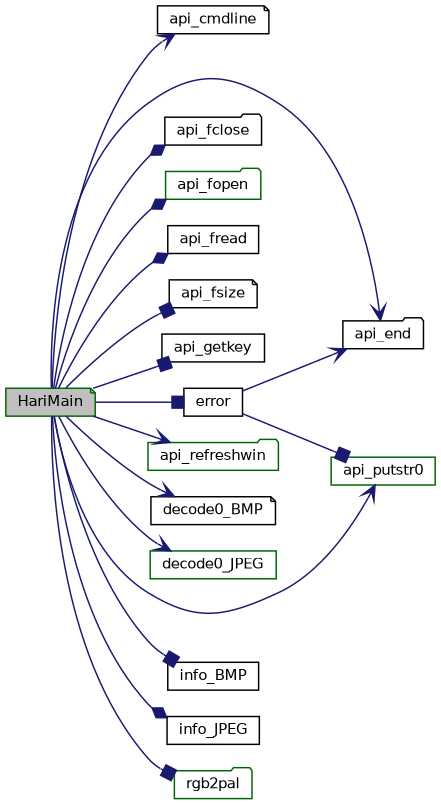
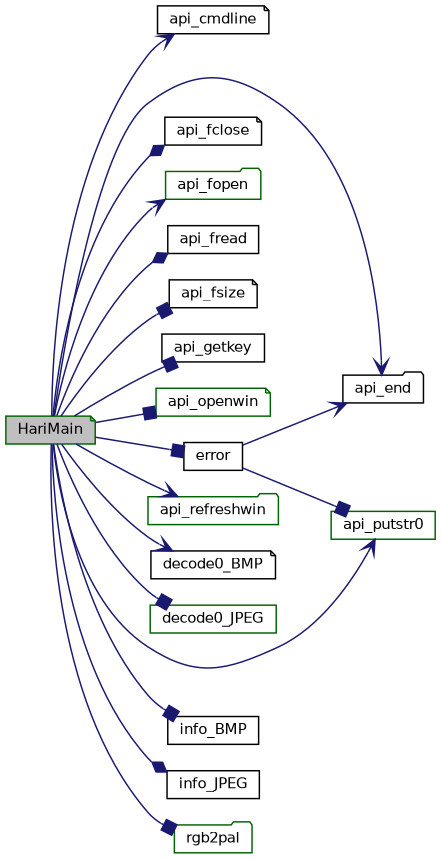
(213, 131) -> (213, 131)
(91, 292) -> (88, 304)
none -> (213, 402)
(101, 486) -> (97, 527)
